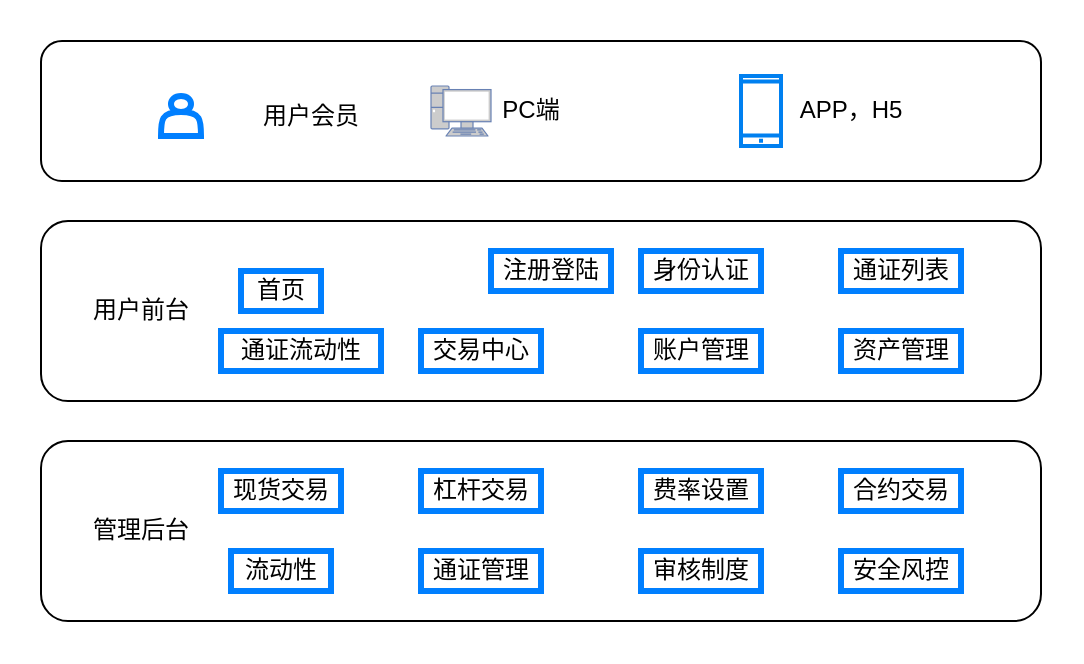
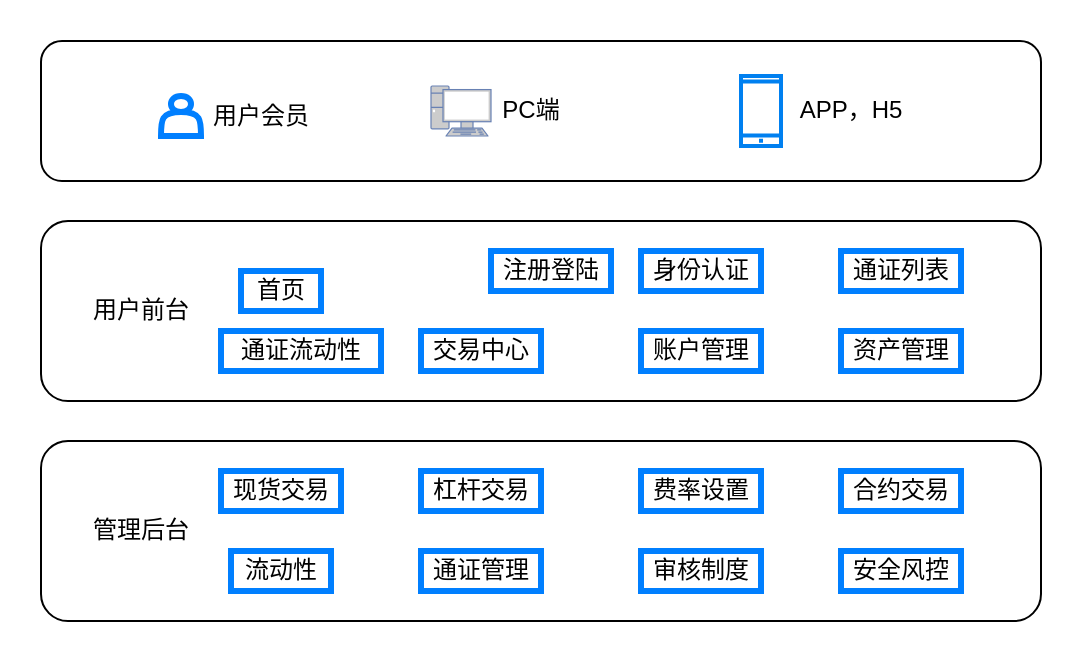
(311, 116) -> (261, 116)
